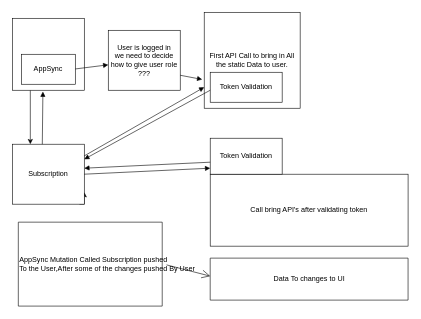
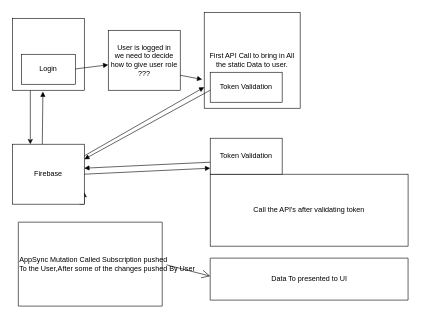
(48, 69) -> (48, 69)
(48, 174) -> (48, 174)
(309, 210) -> (309, 210)
(310, 279) -> (310, 279)
